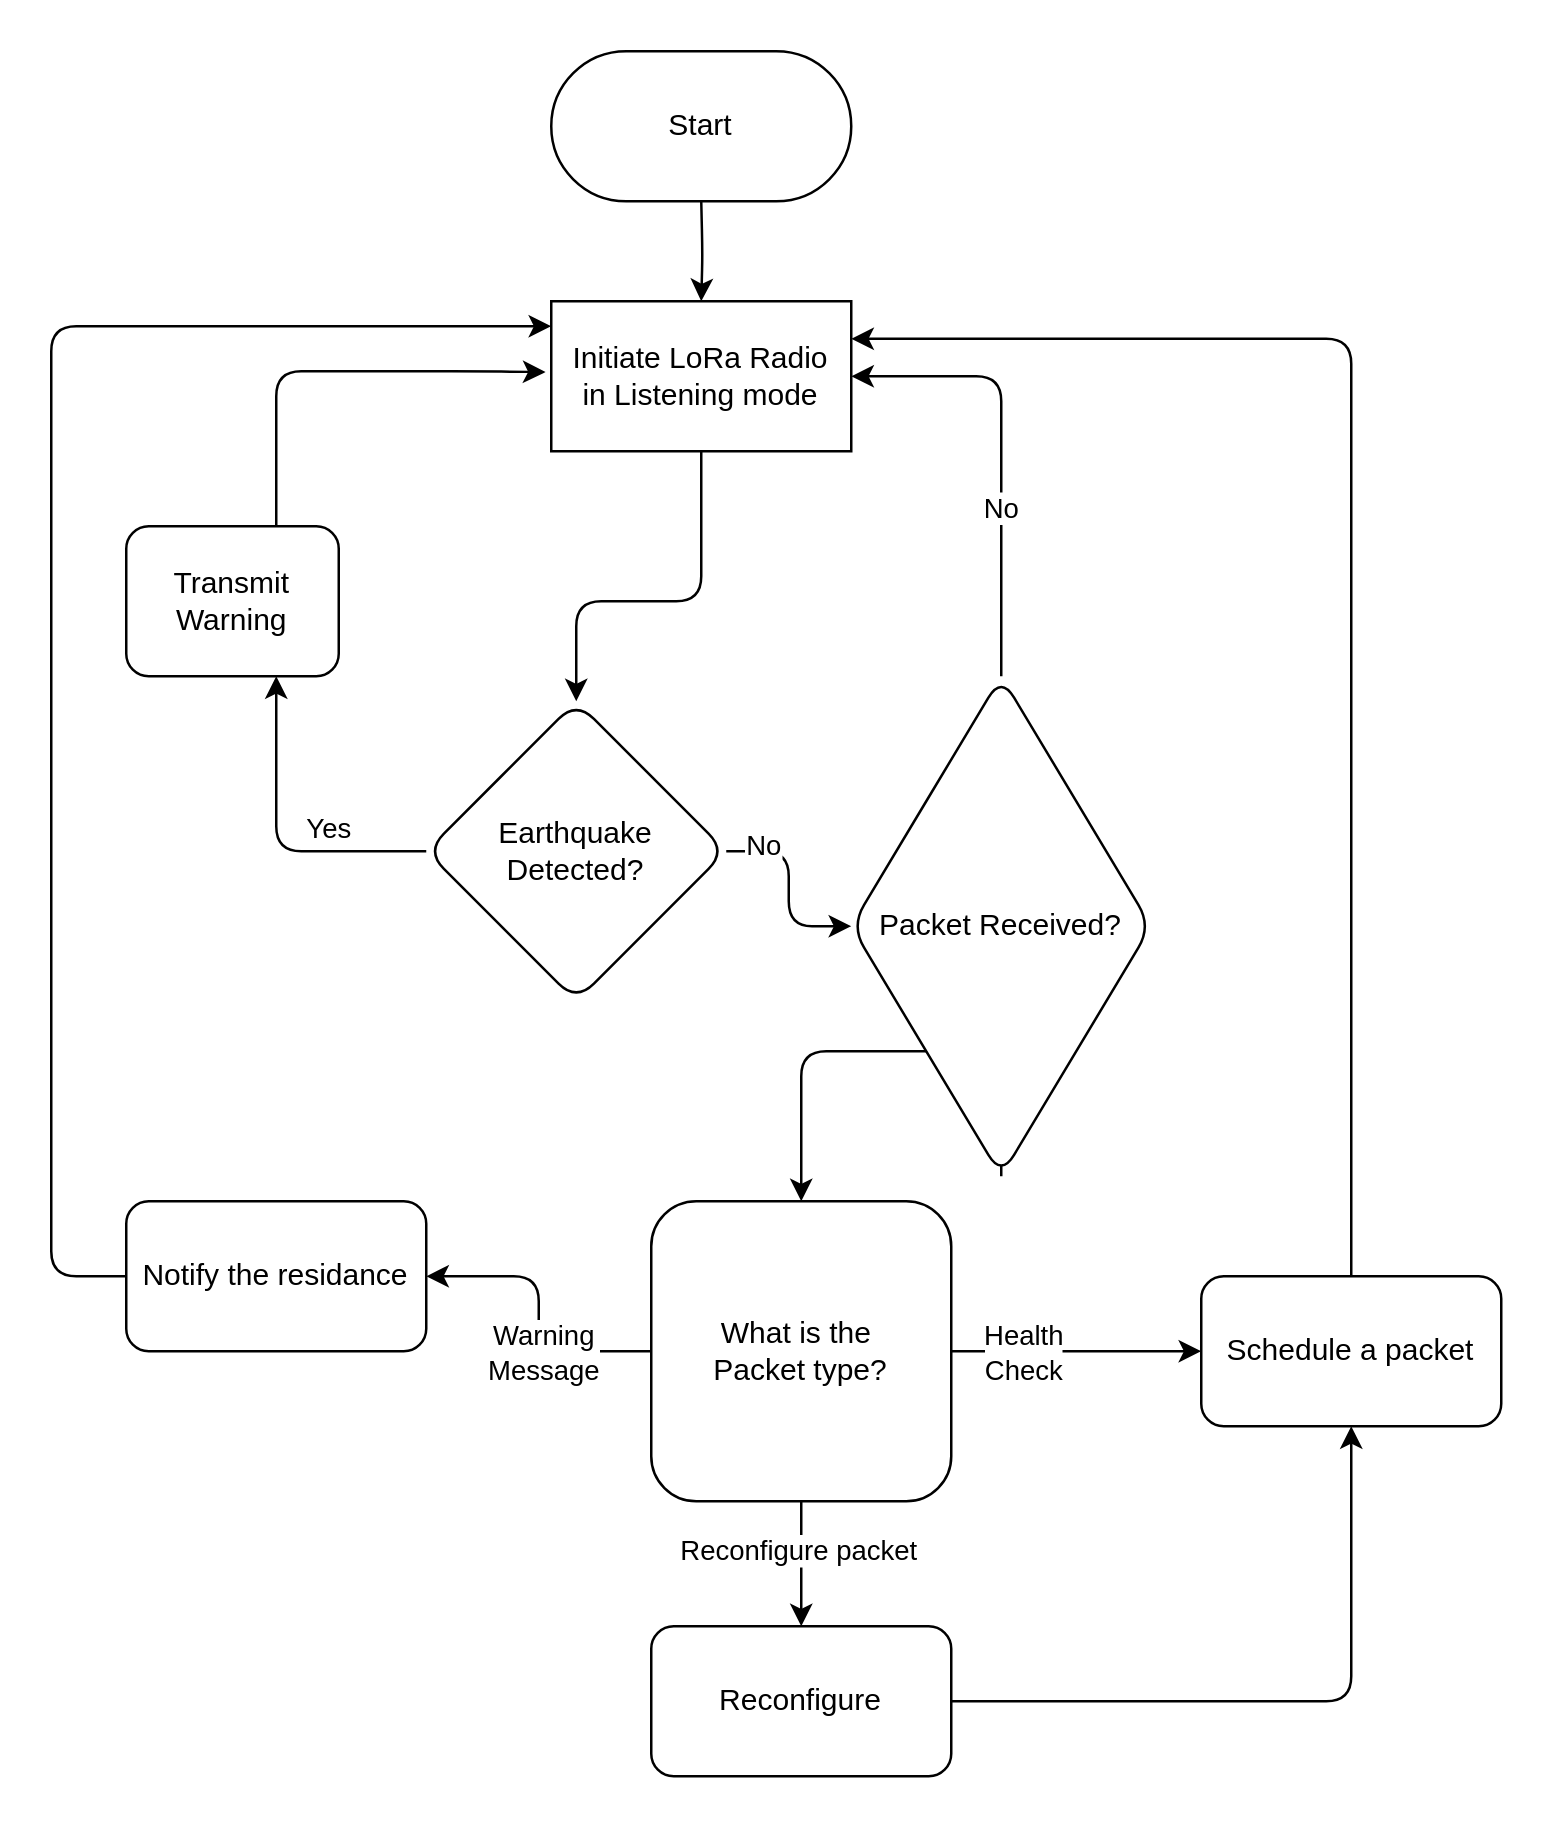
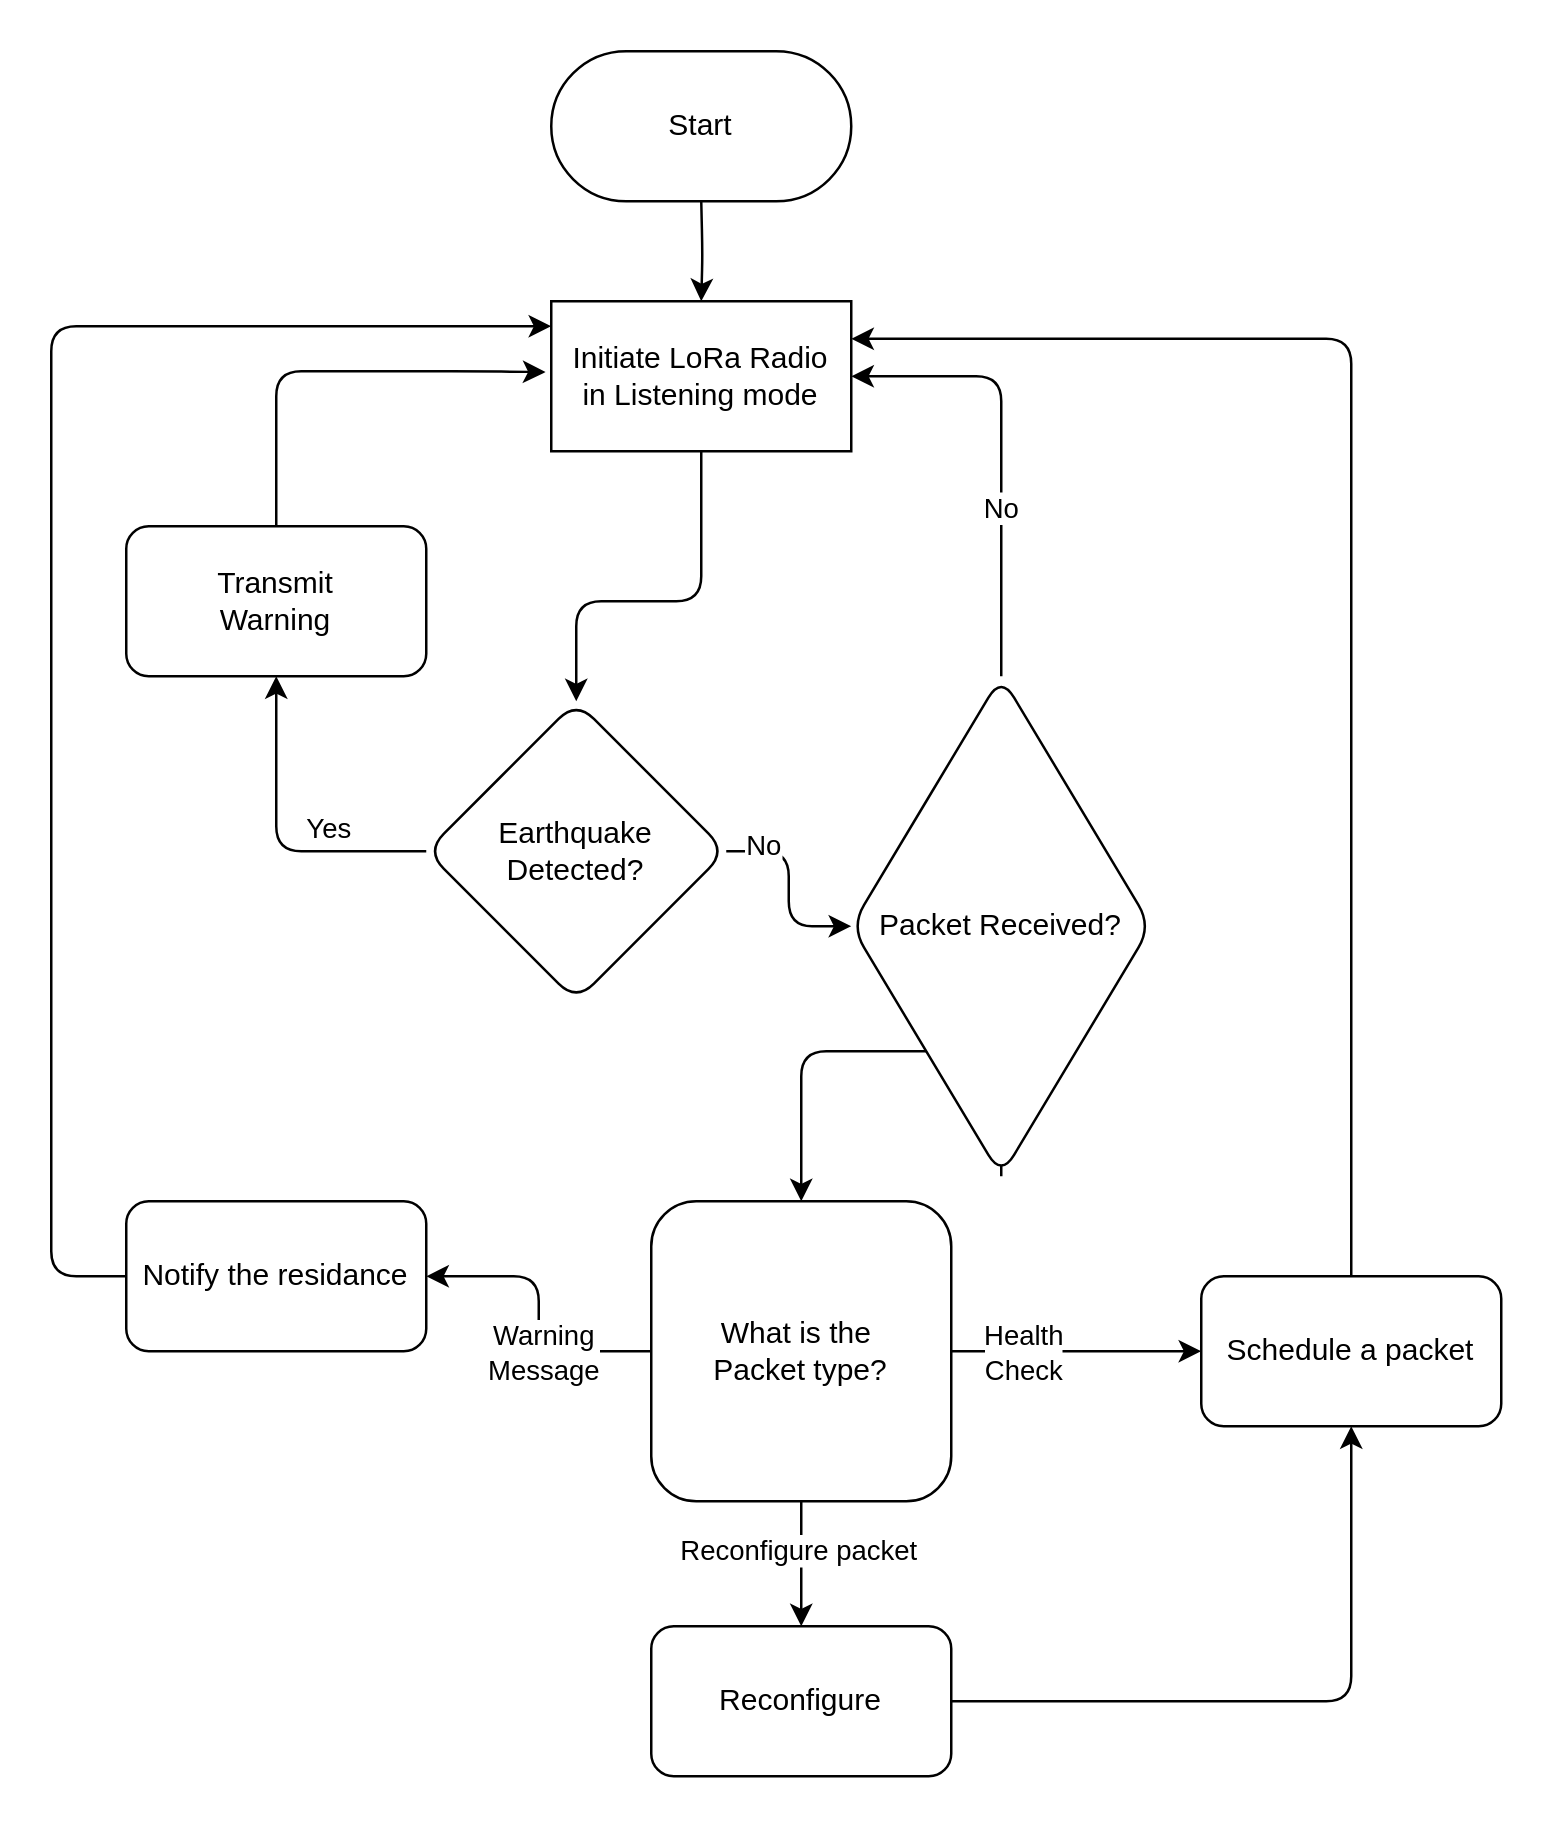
(233, 601) -> (276, 601)
